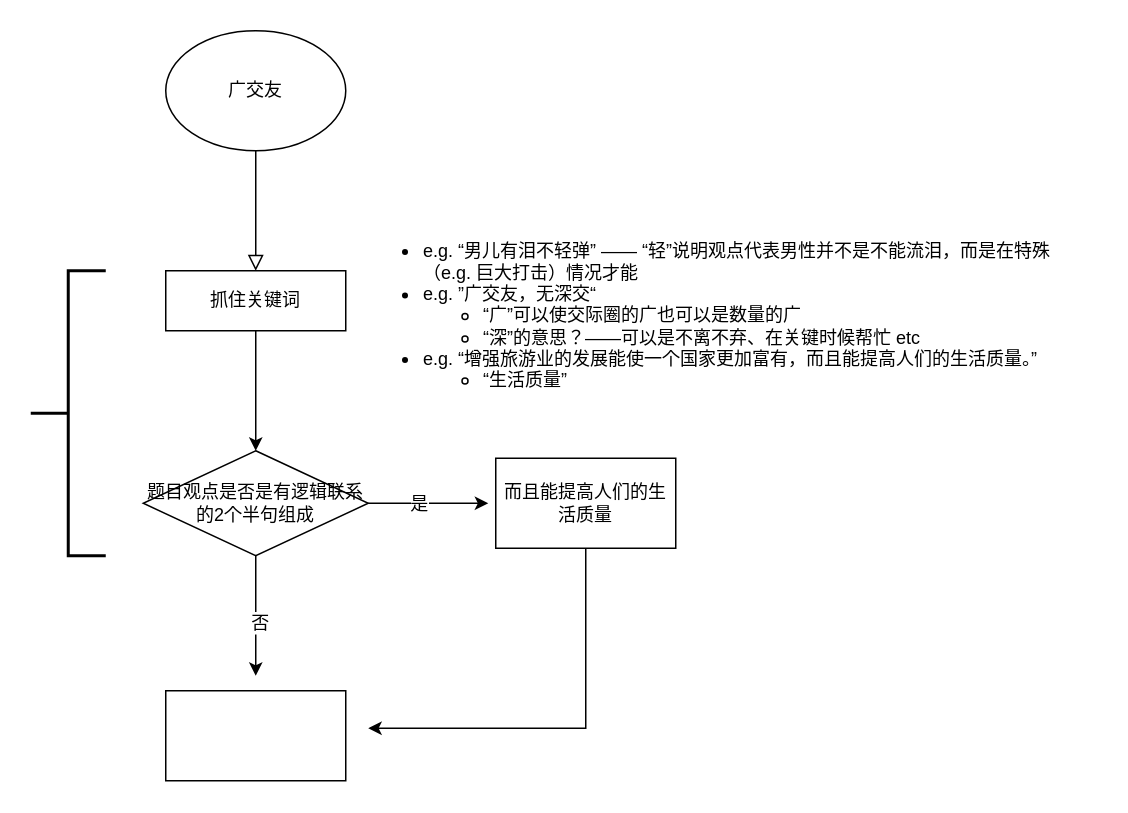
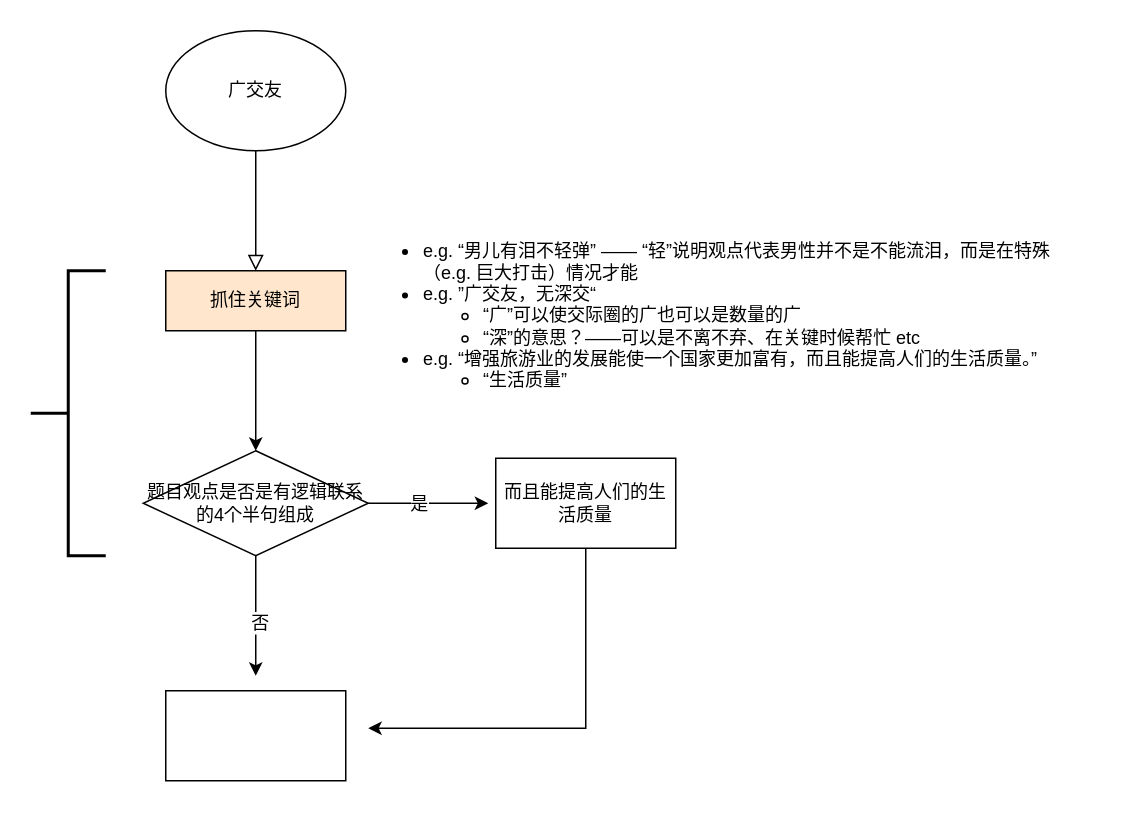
(256, 301) -> (256, 301)
(256, 503) -> (256, 503)
